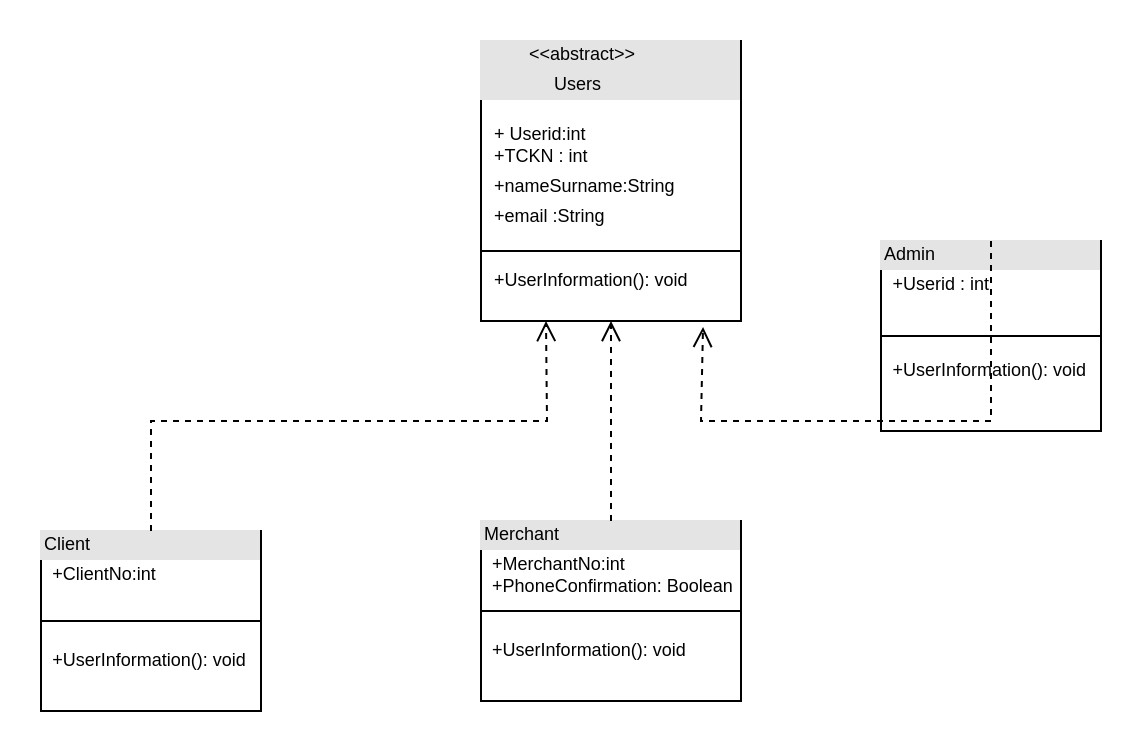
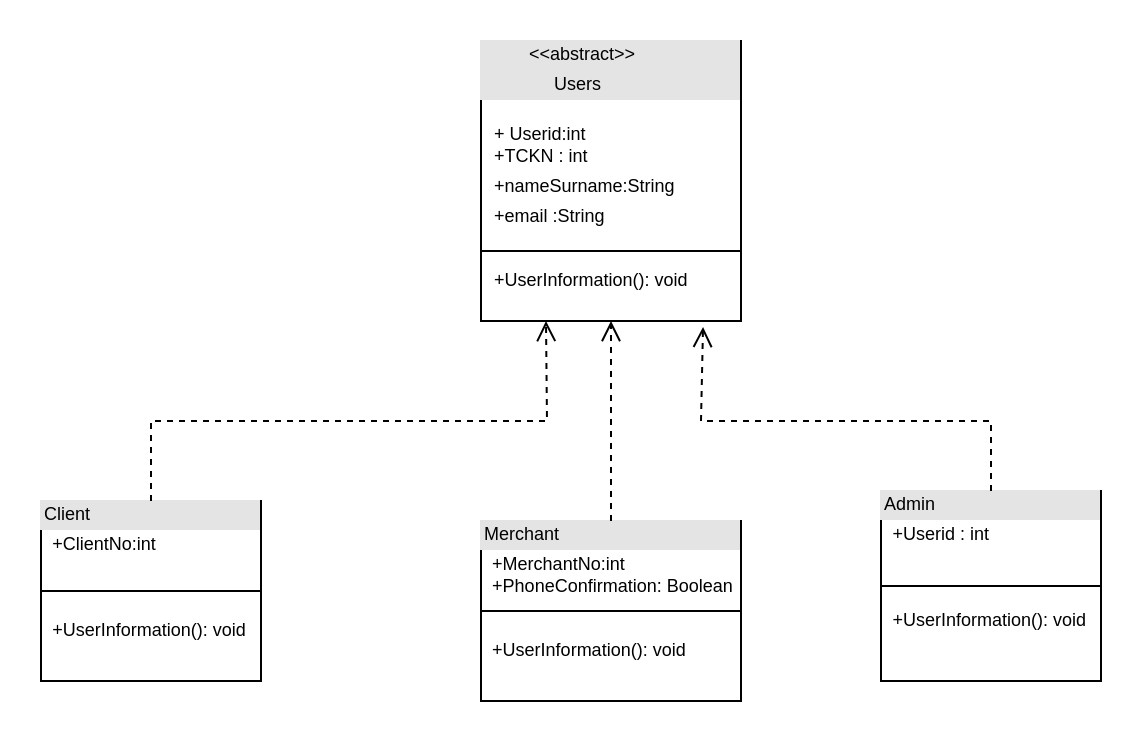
(991, 336) -> (991, 586)
(151, 621) -> (151, 591)
